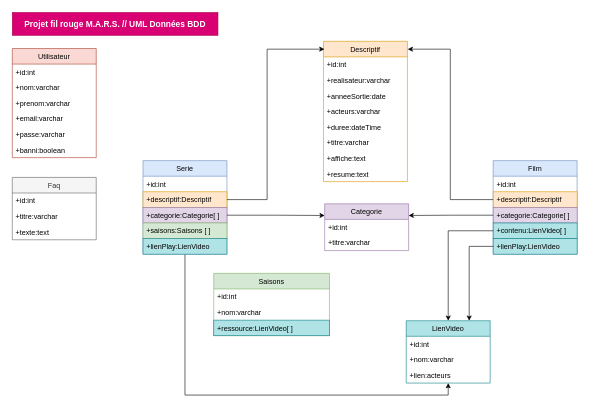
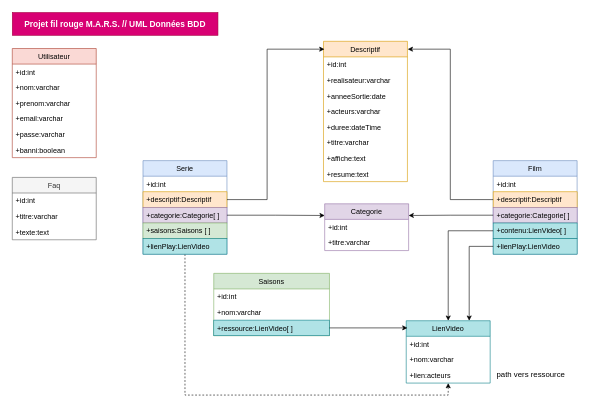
none -> (402, 328)
none -> (544, 374)
(251, 395) -> (251, 395)
